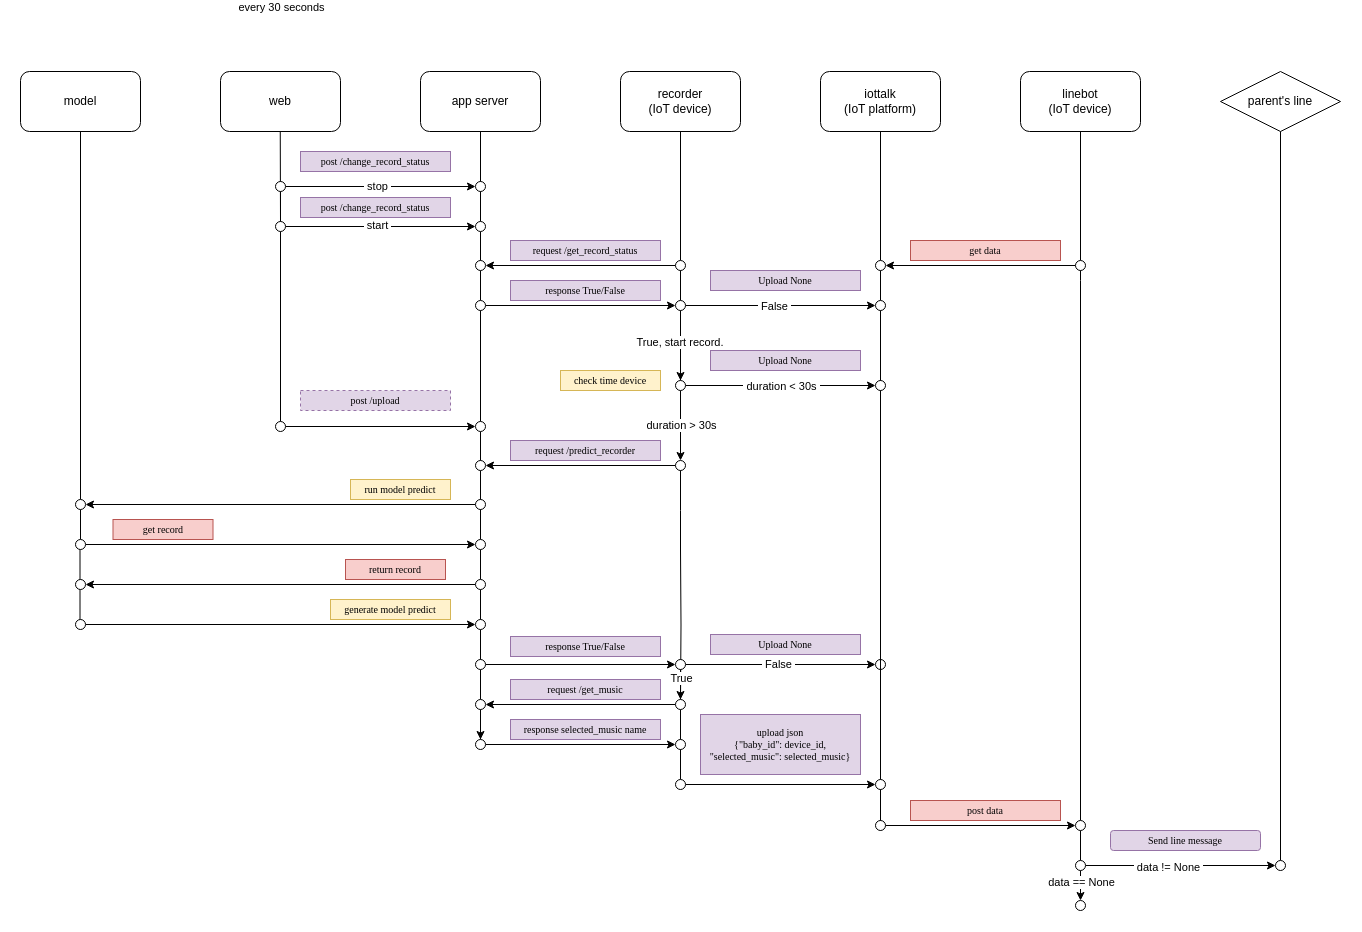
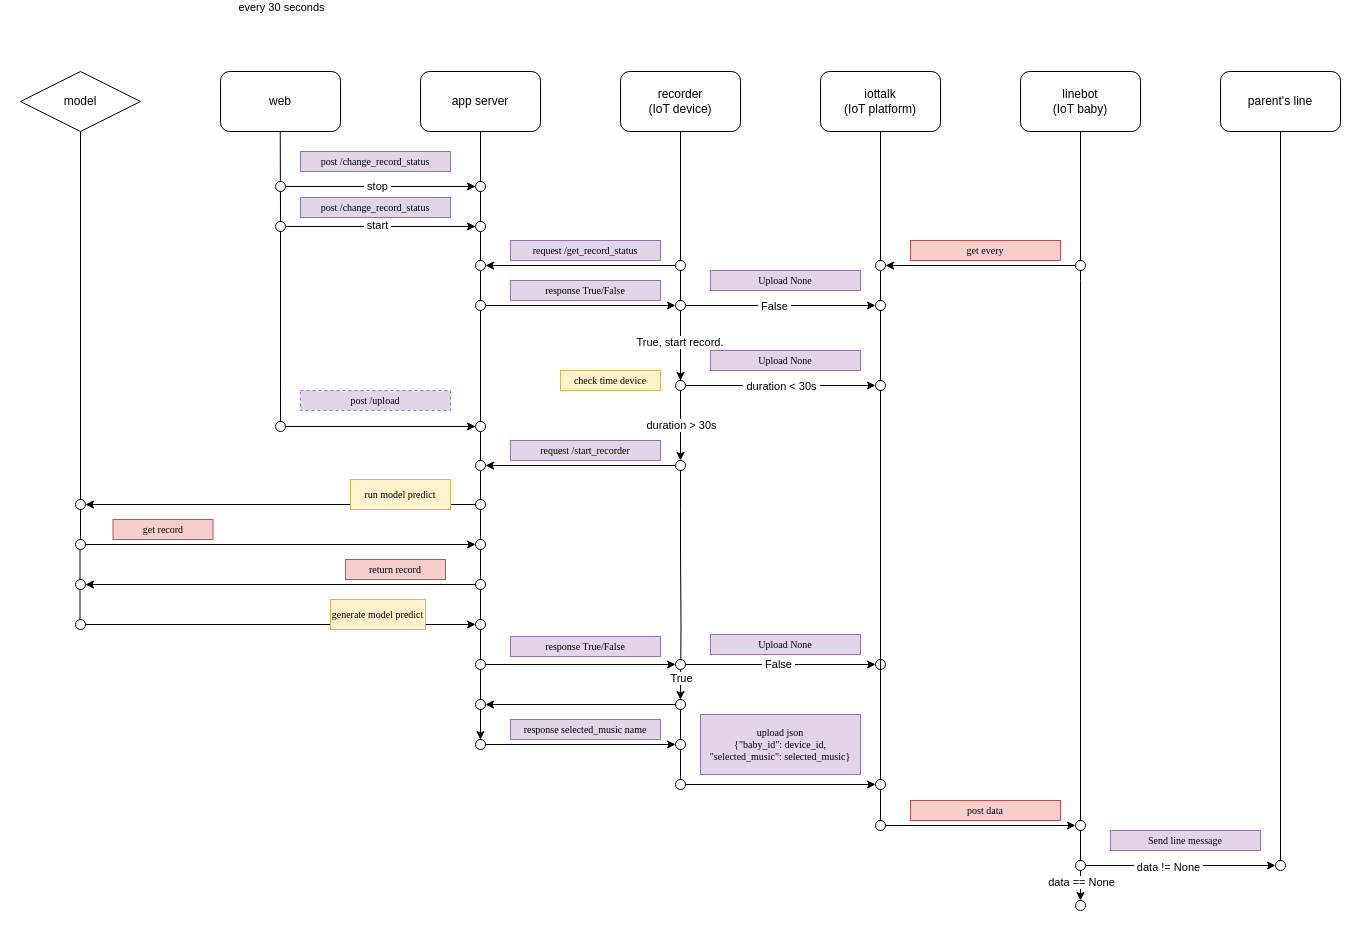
(81, 102) -> (81, 102)
(1081, 102) -> (1081, 102)
(1281, 102) -> (1281, 102)
(986, 251) -> (986, 251)
(586, 451) -> (586, 451)
(401, 490) -> (401, 495)
(391, 610) -> (378, 615)
(586, 690) -> none
(1186, 841) -> (1186, 841)
